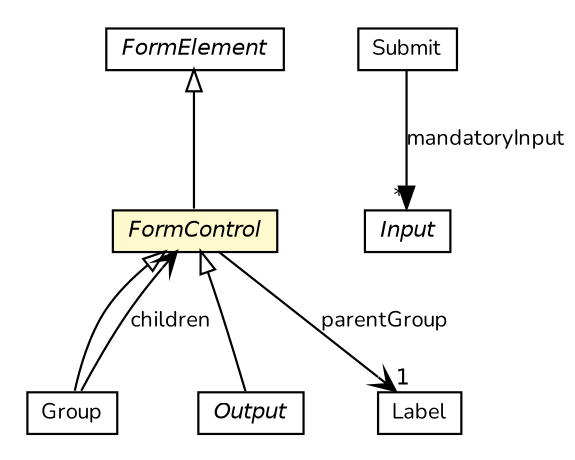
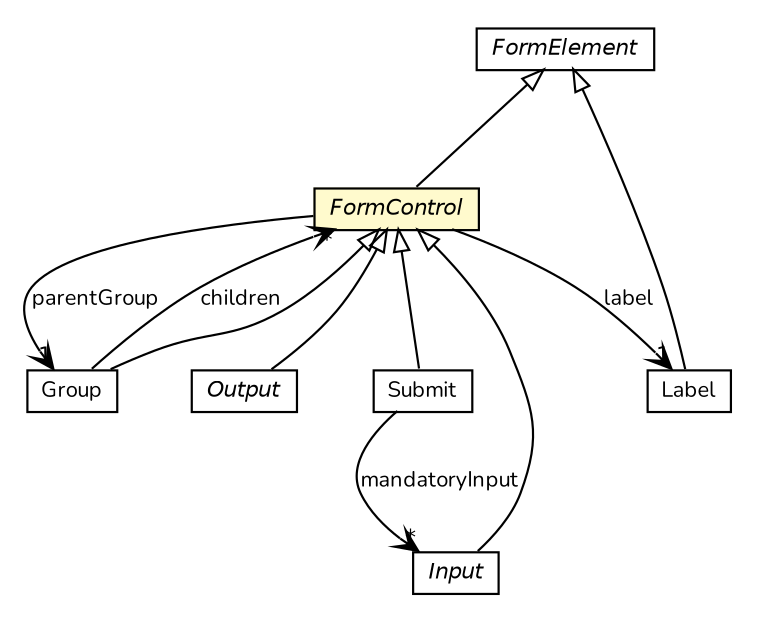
(407, 128) -> (357, 476)
none -> (641, 227)
none -> (134, 242)
none -> (410, 310)
(385, 321) -> (629, 299)
none -> (525, 393)
